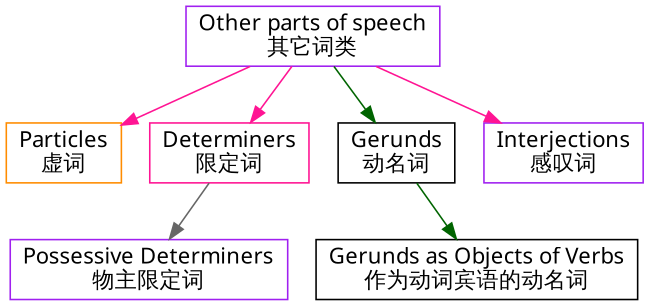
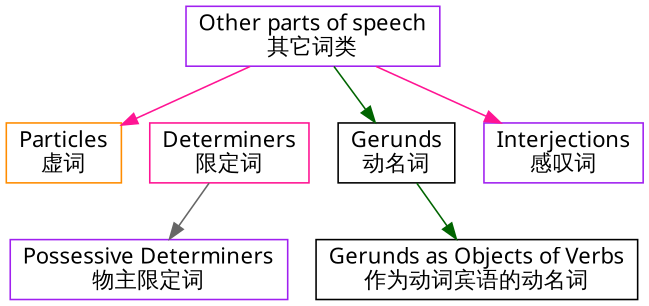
(276, 88) -> none
